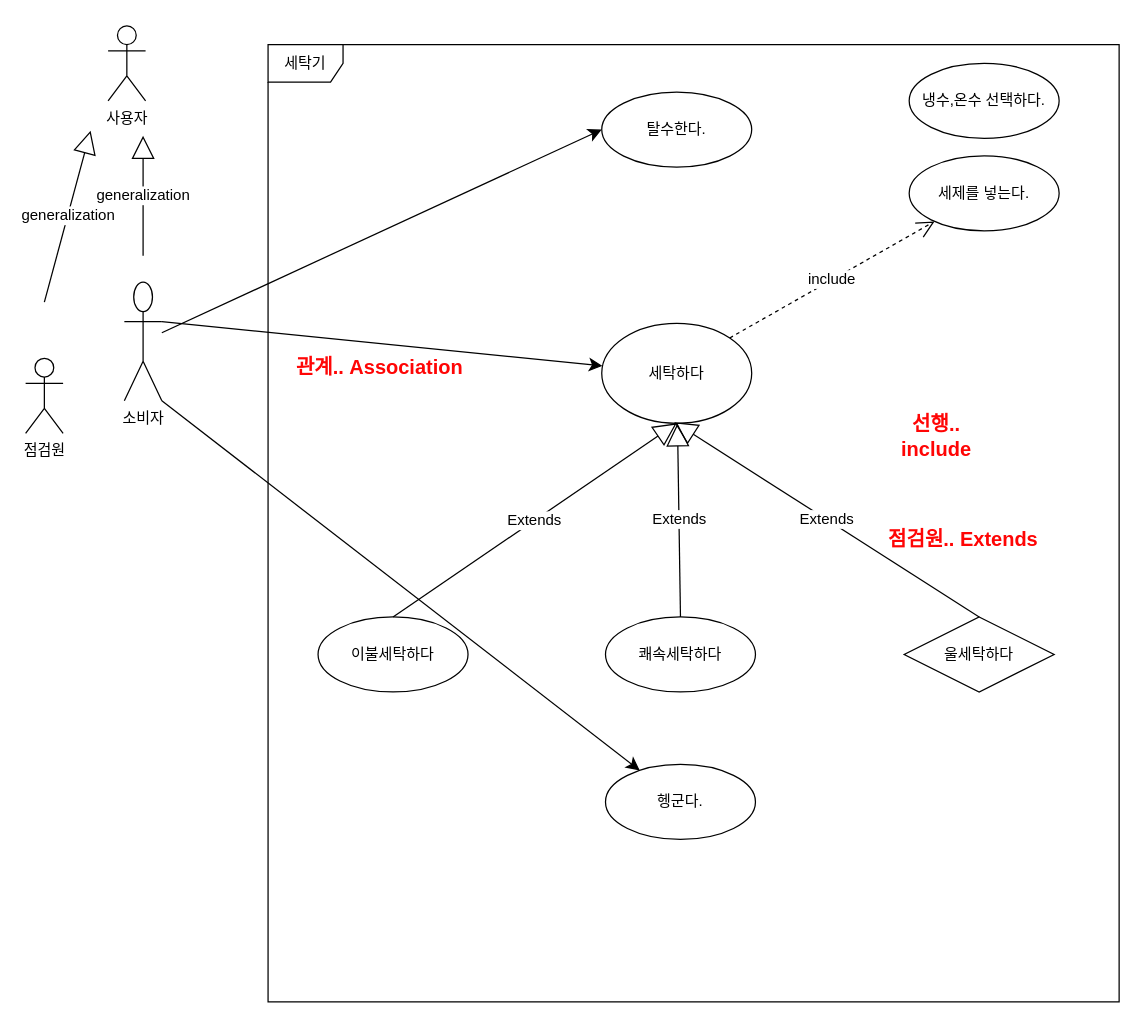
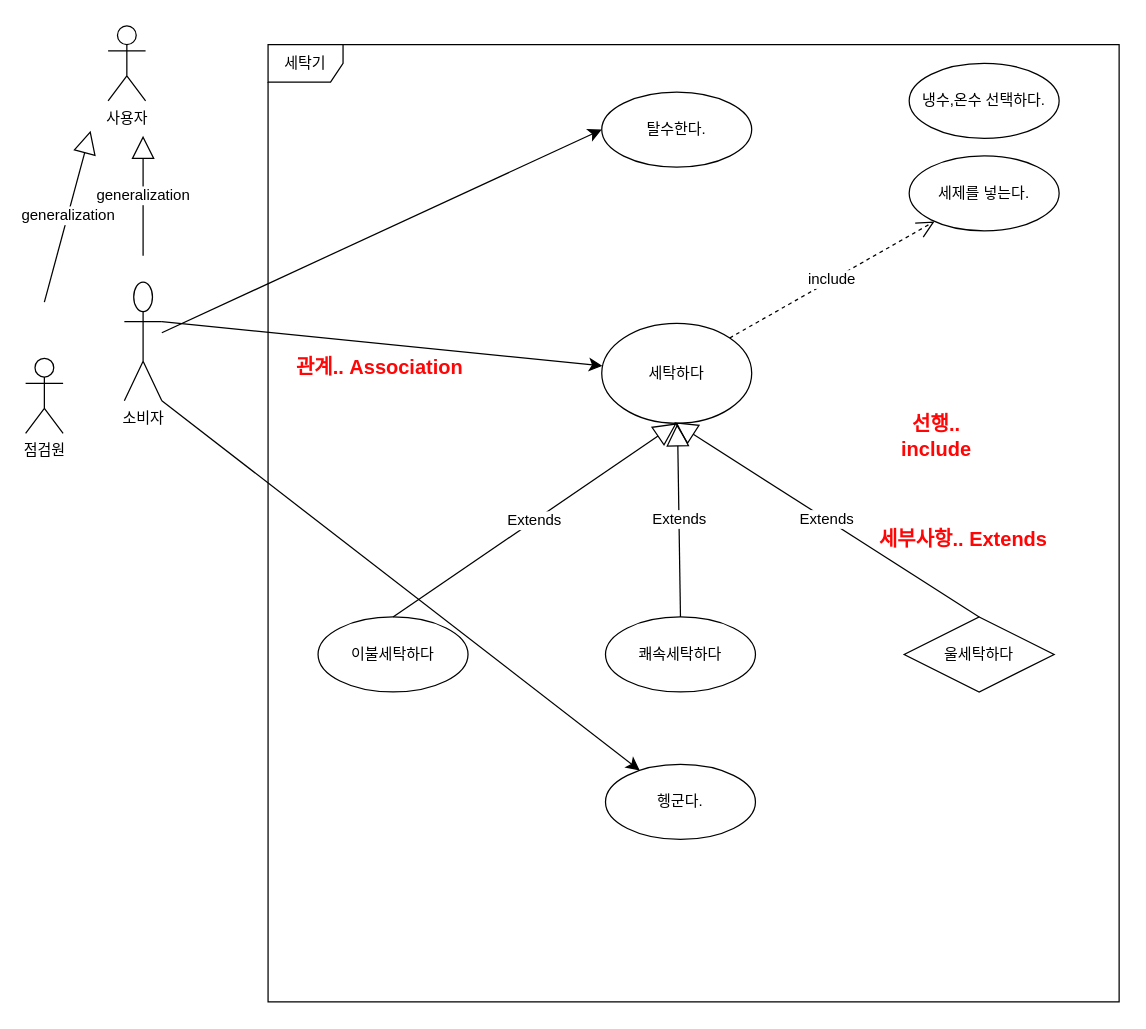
(964, 539) -> (964, 539)
